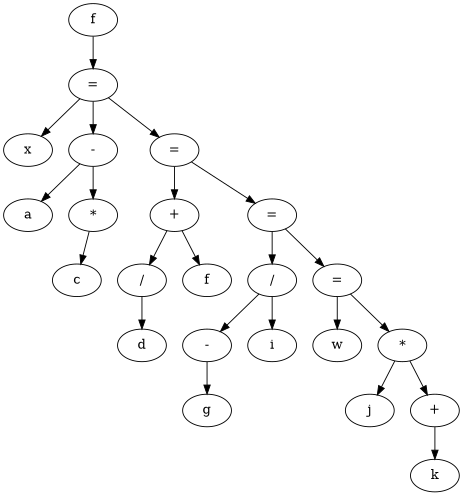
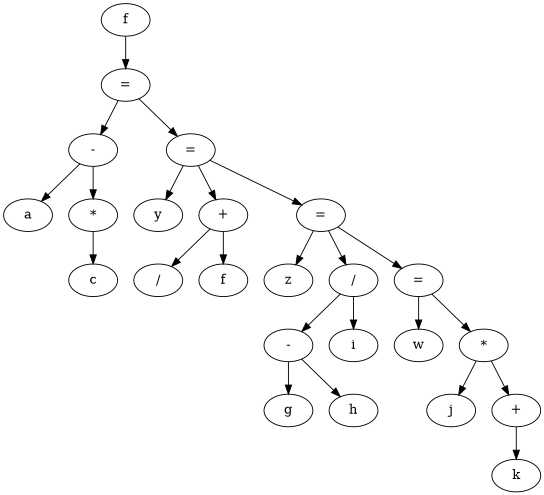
(28, 150) -> none
none -> (158, 215)
none -> (288, 280)
(142, 345) -> none
none -> (354, 410)
